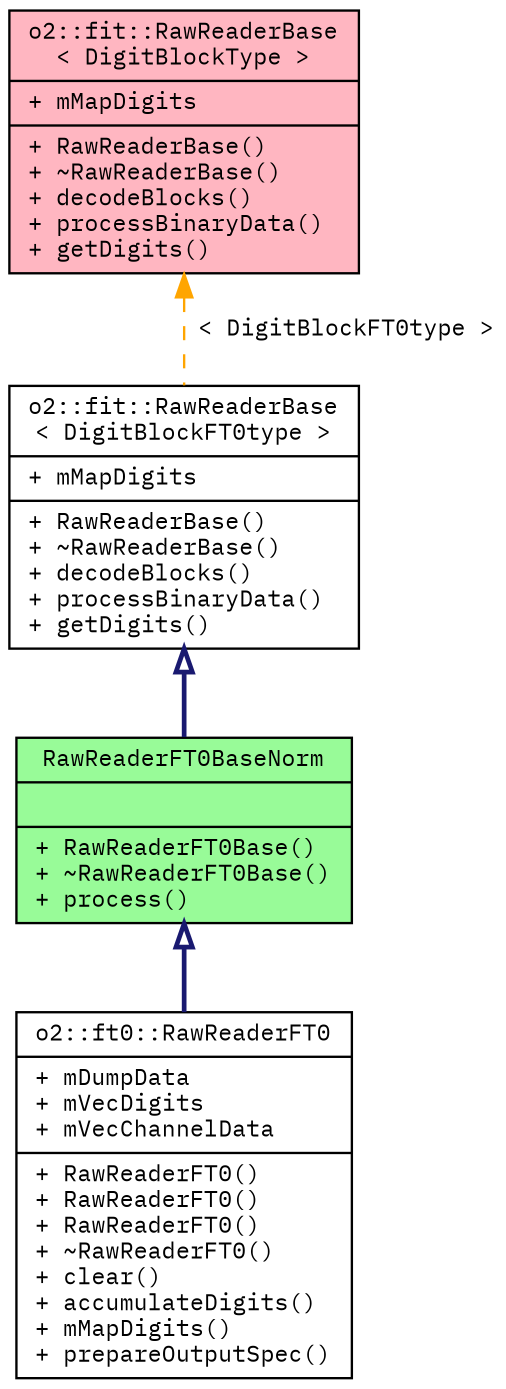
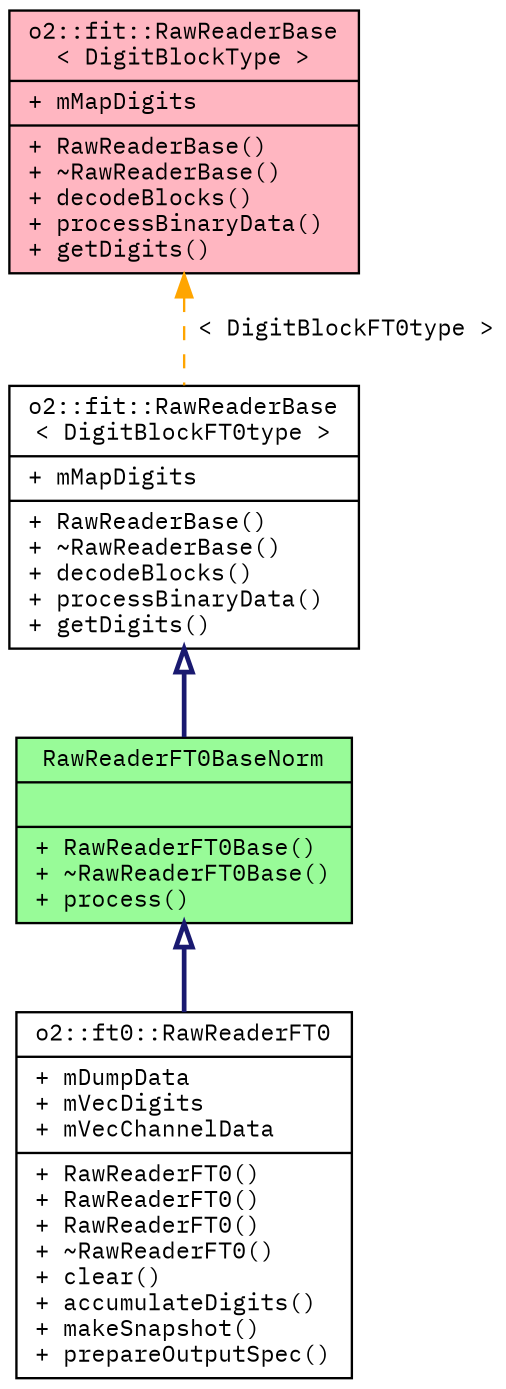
(135, 1329) -> (149, 1329)
